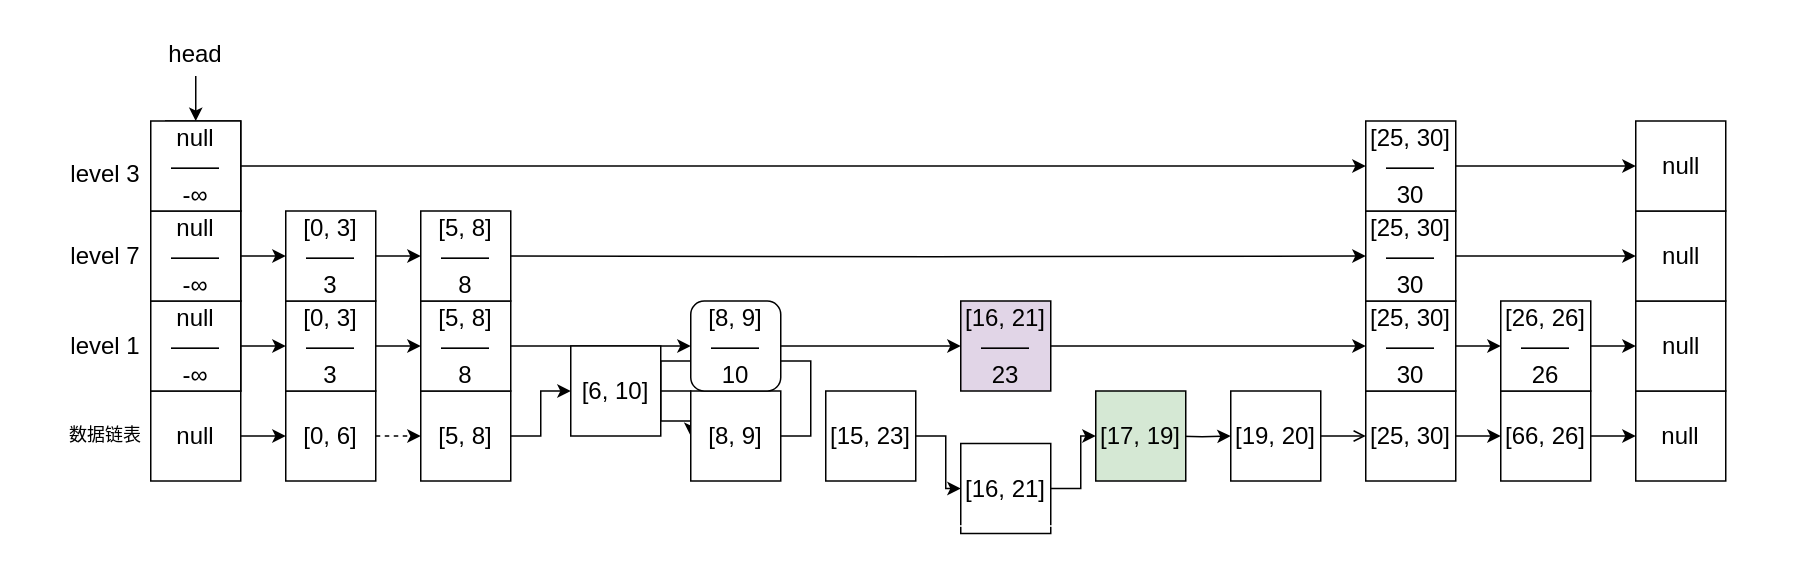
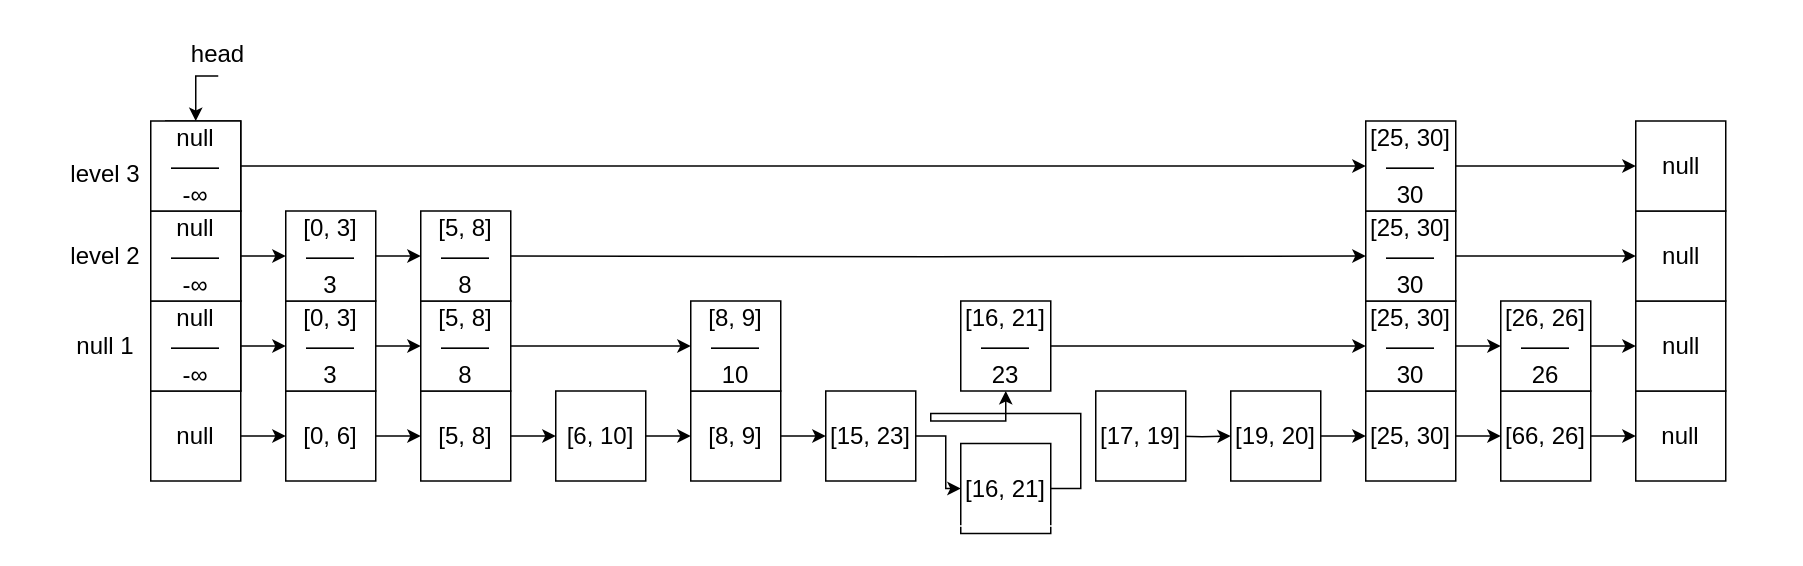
(196, 53) -> (218, 53)
(106, 256) -> (106, 256)
(106, 346) -> (106, 346)
(736, 346) -> (736, 346)
(866, 346) -> none
(1006, 346) -> (1006, 346)
(661, 388) -> (812, 436)
(616, 391) -> (601, 436)
(106, 436) -> none
(394, 436) -> (394, 436)
(1141, 436) -> (1141, 436)
(1356, 436) -> (1354, 436)
(1081, 438) -> (971, 413)
